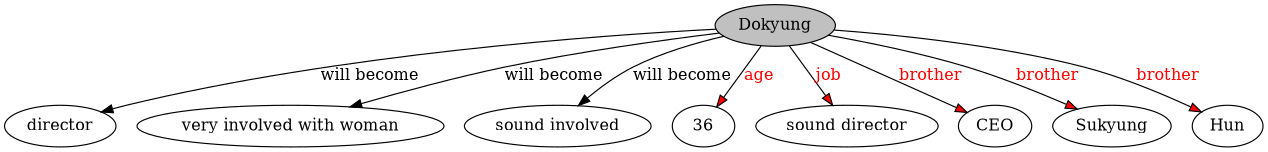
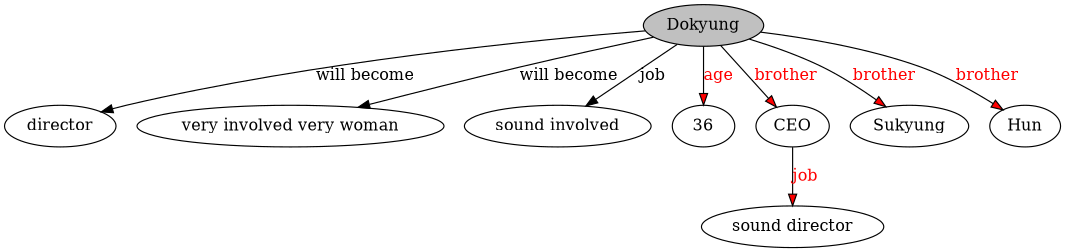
(808, 71) -> (793, 171)
(682, 76) -> (653, 76)
(291, 126) -> (291, 126)
